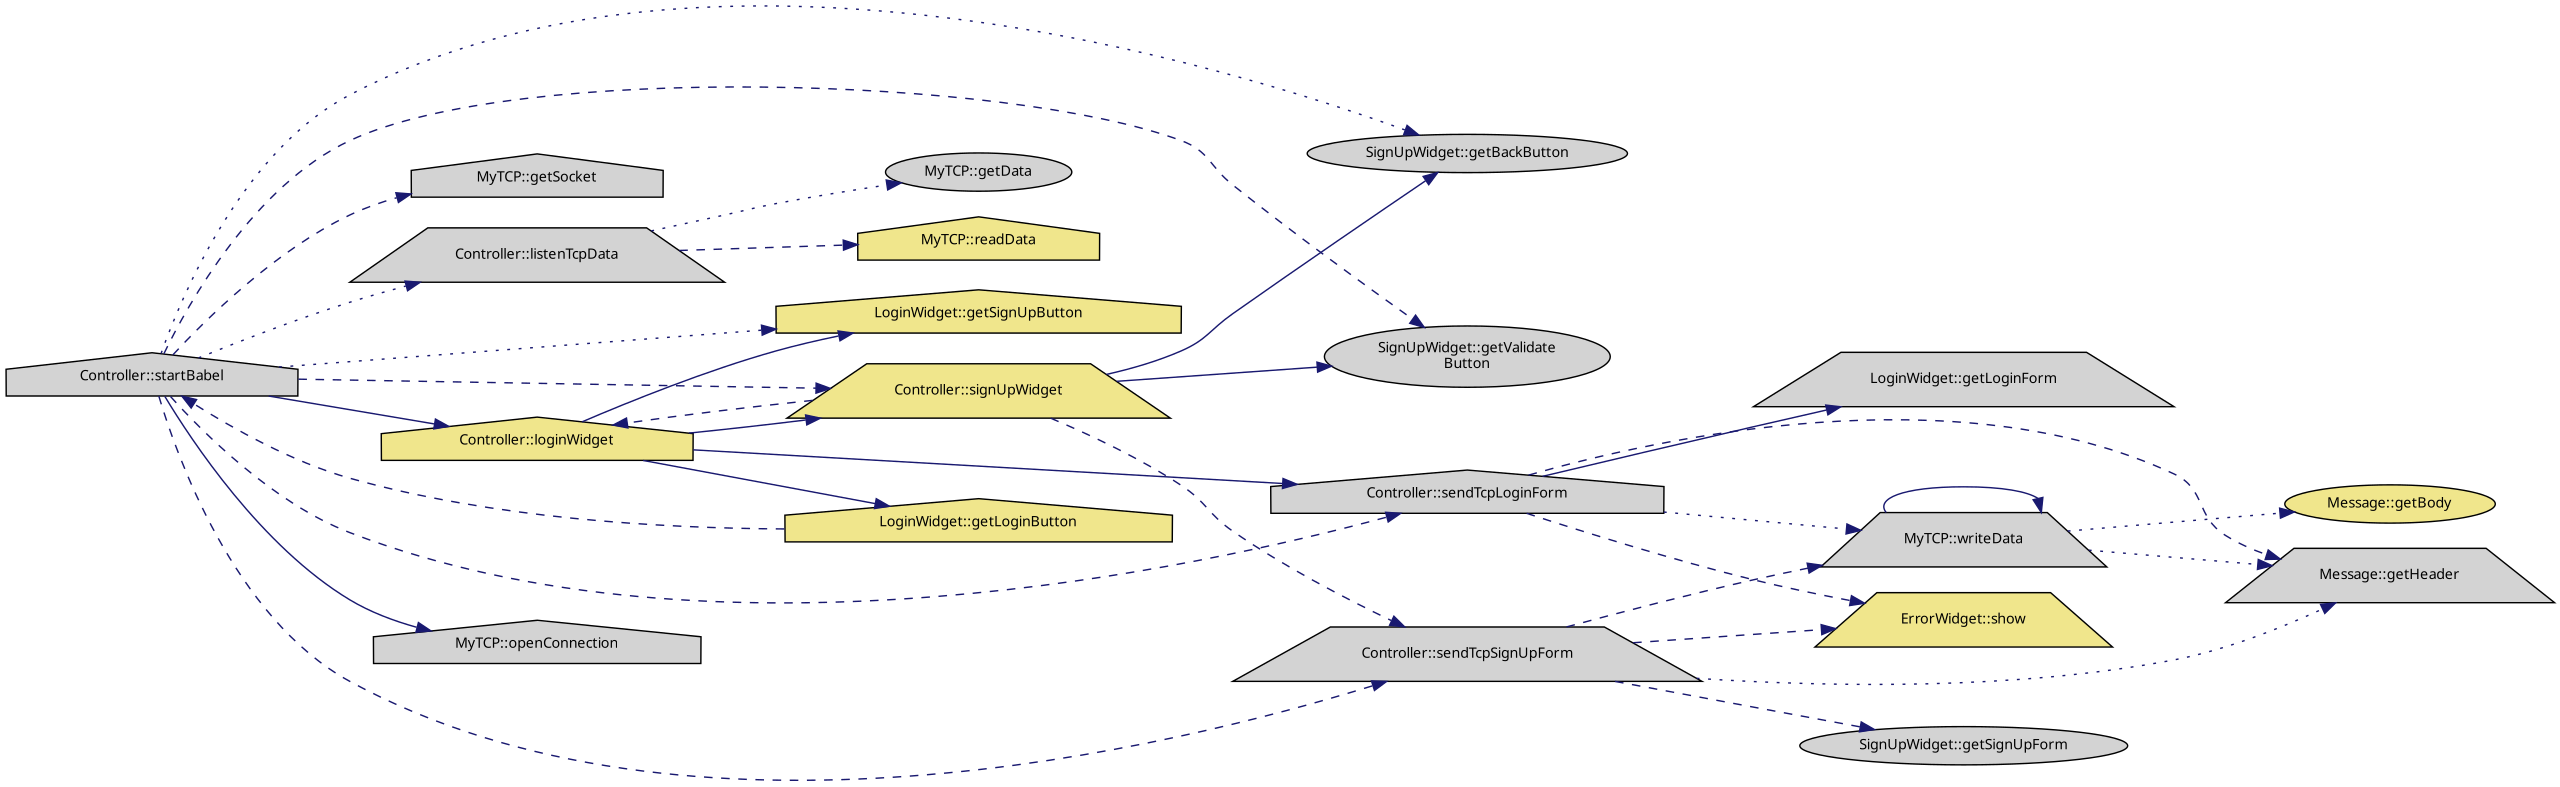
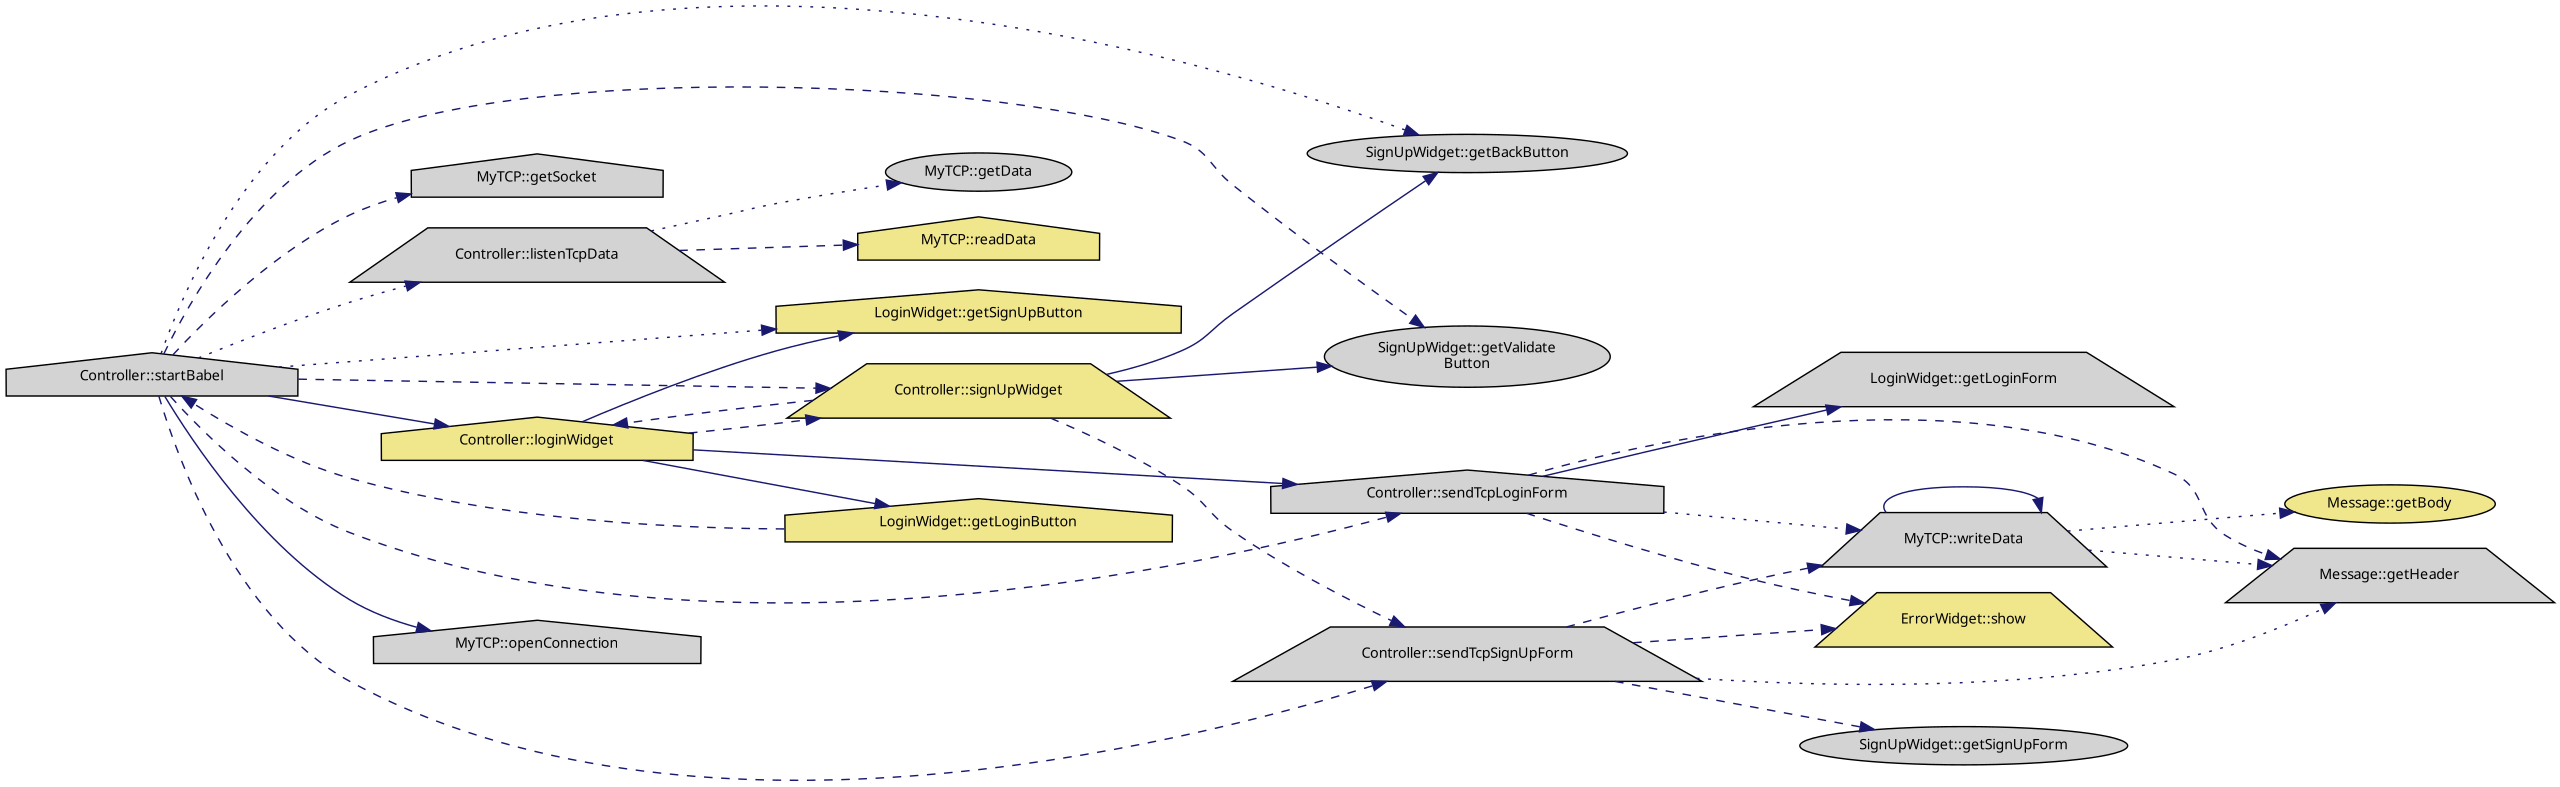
(747, 427) -> (747, 427)
